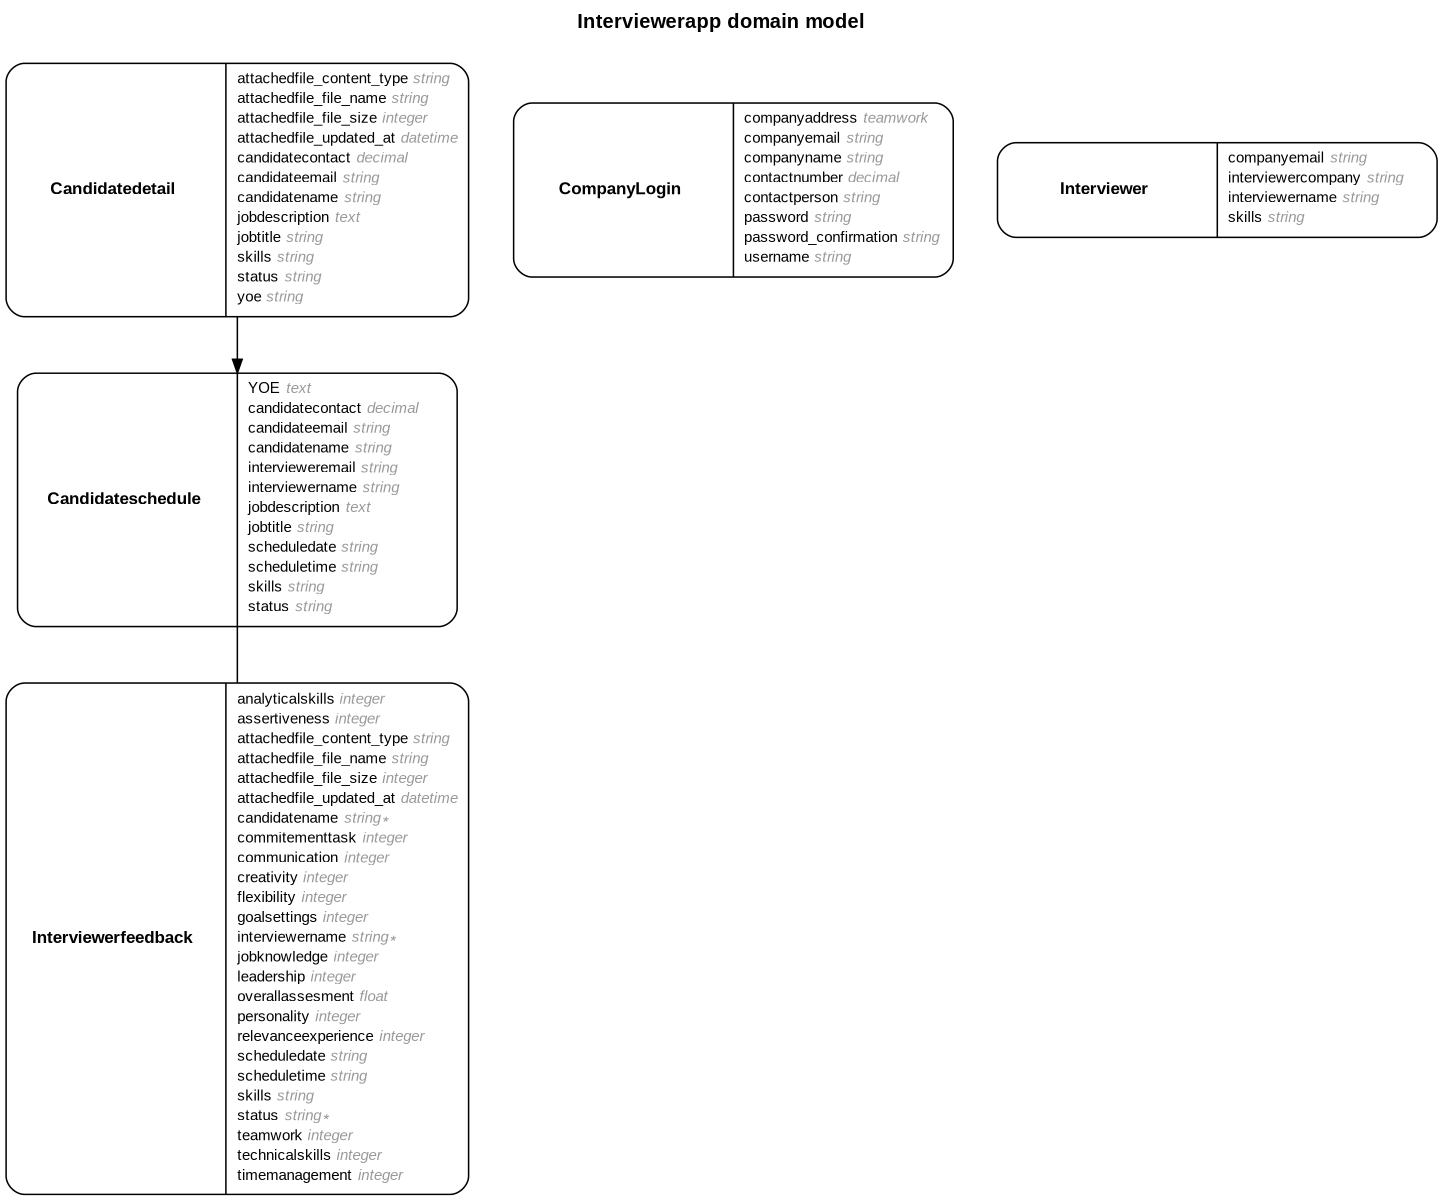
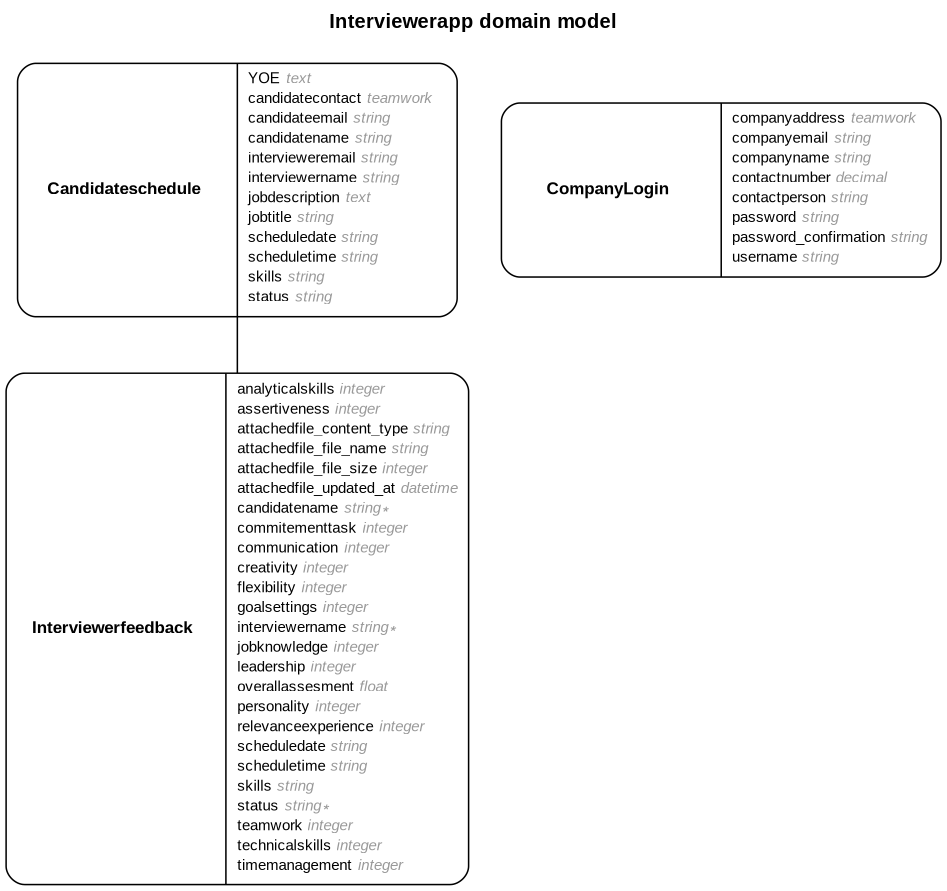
(237, 190) -> none
(1217, 190) -> none
(393, 408) -> (400, 98)
